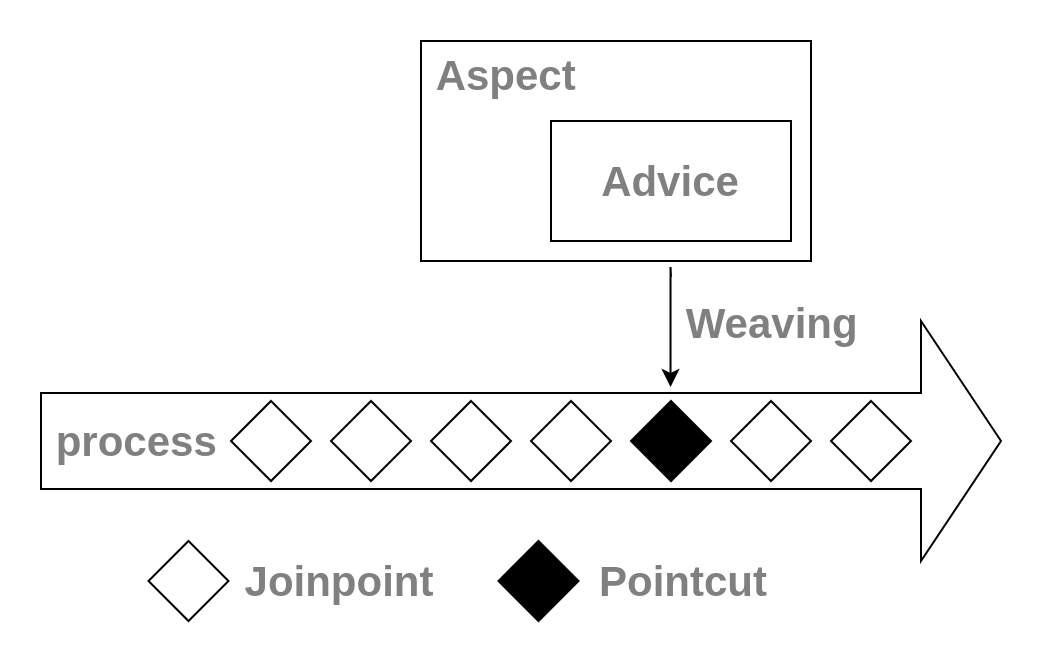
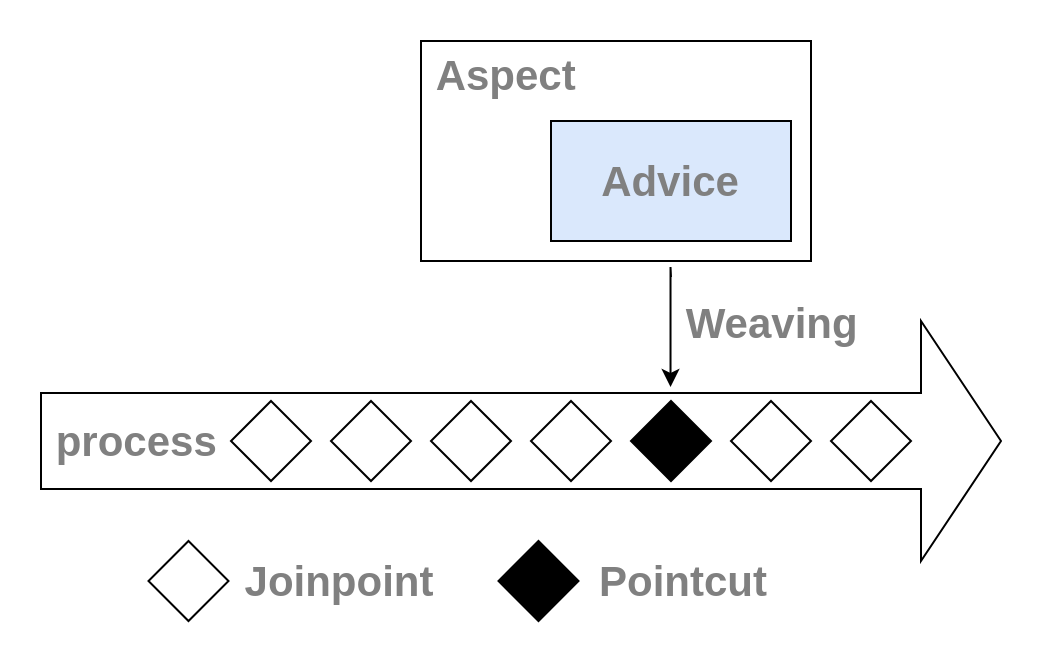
(671, 181) -> (671, 181)
